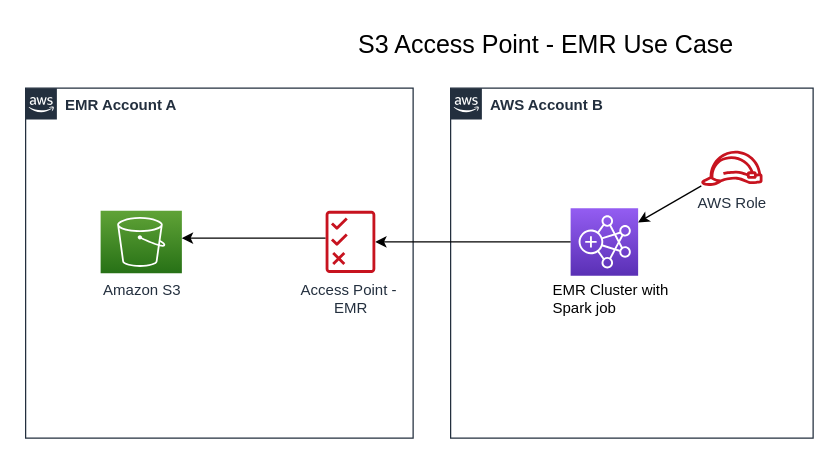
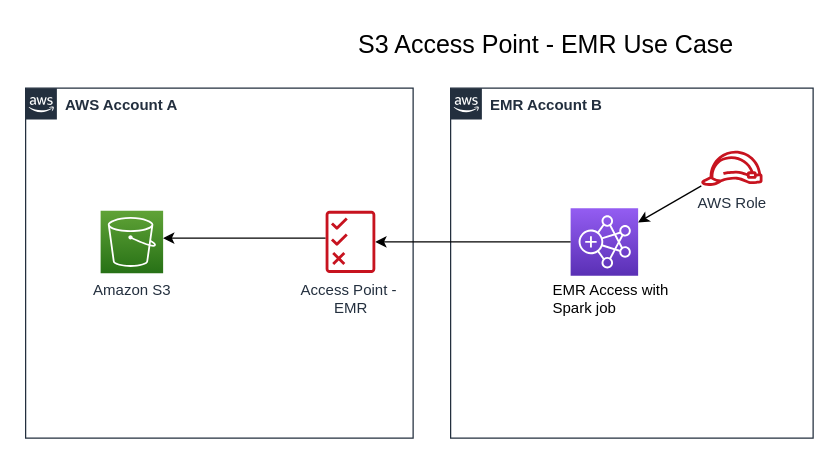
(116, 106) -> (116, 106)
(541, 106) -> (541, 106)
(141, 242) -> (132, 242)
(613, 300) -> (610, 300)
